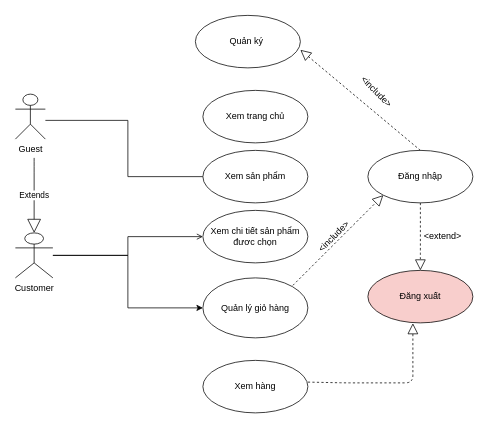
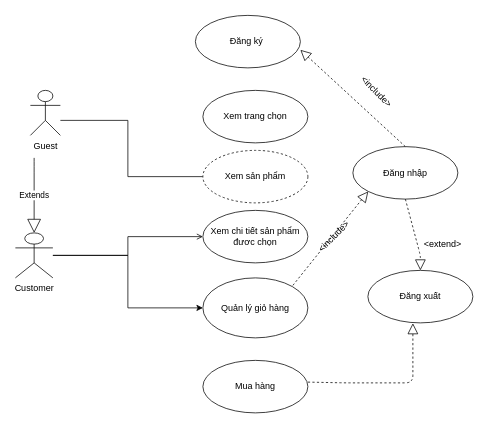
(248, 42) -> (248, 42)
(30, 117) -> (45, 113)
(255, 117) -> (255, 117)
(255, 177) -> (255, 177)
(420, 177) -> (405, 173)
(443, 237) -> (443, 244)
(420, 297) -> (420, 297)
(255, 387) -> (255, 387)
